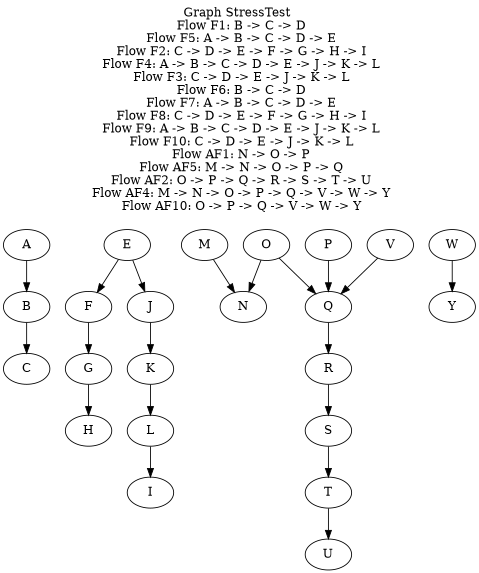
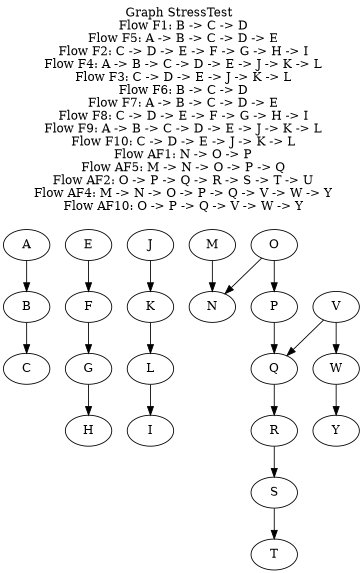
(137, 272) -> none
(294, 273) -> (274, 272)
none -> (336, 334)
(328, 555) -> none
